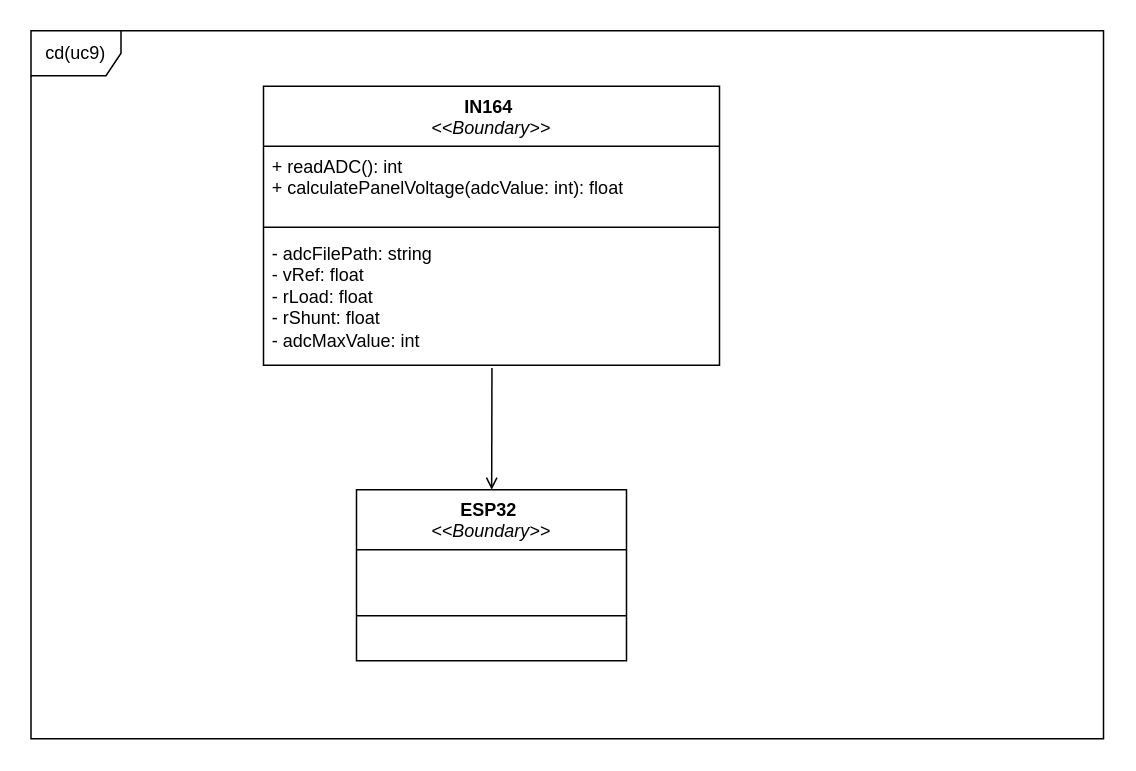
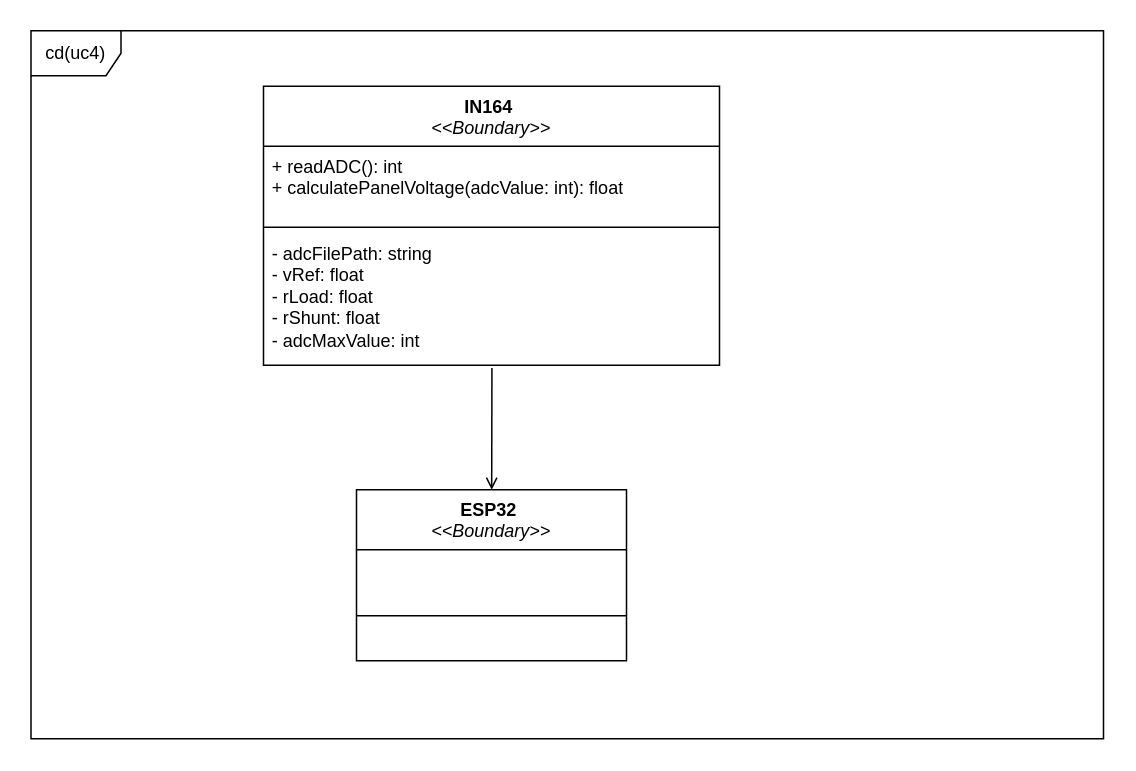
(76, 53) -> (76, 53)
